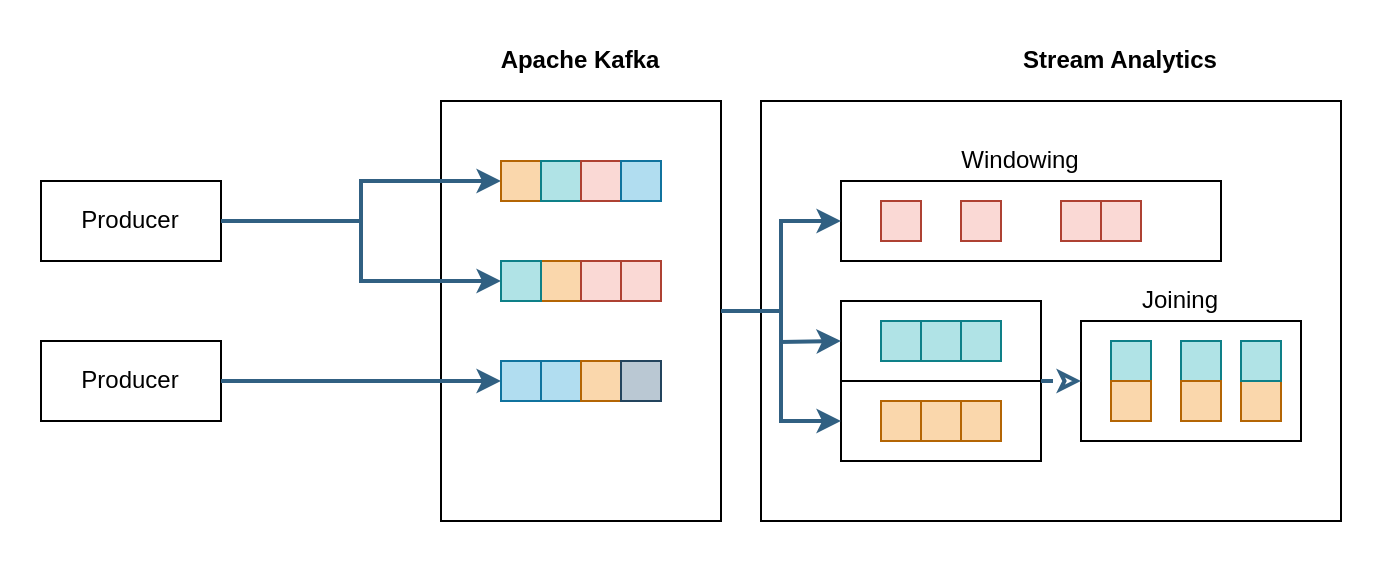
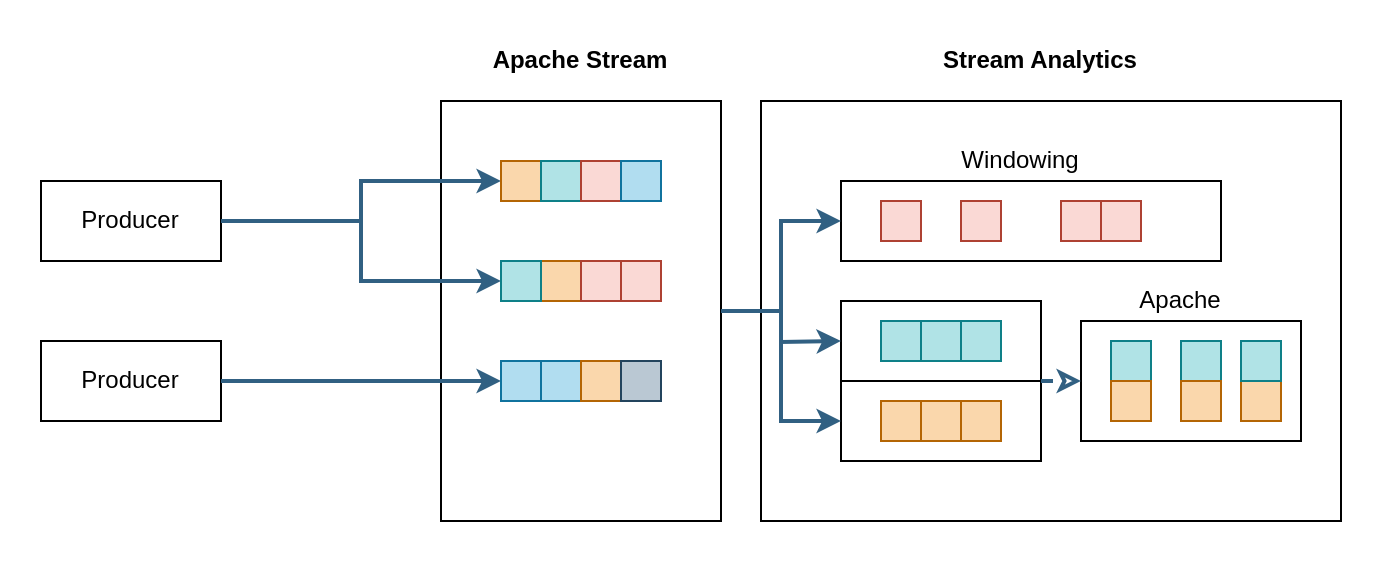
(581, 61) -> (581, 61)
(1121, 61) -> (1041, 61)
(1181, 301) -> (1181, 301)
